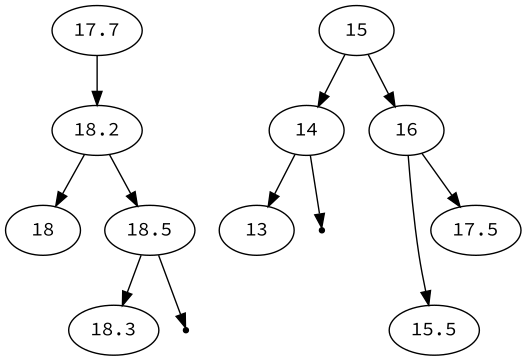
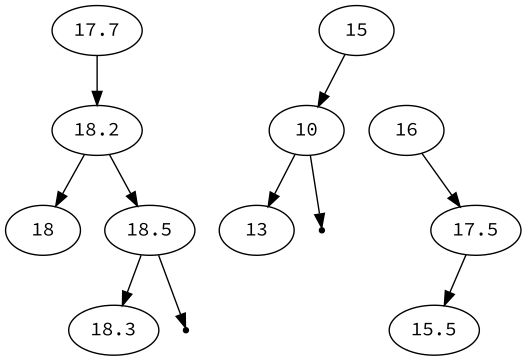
(378, 74) -> none
(307, 130) -> (307, 130)
(415, 224) -> (458, 274)
